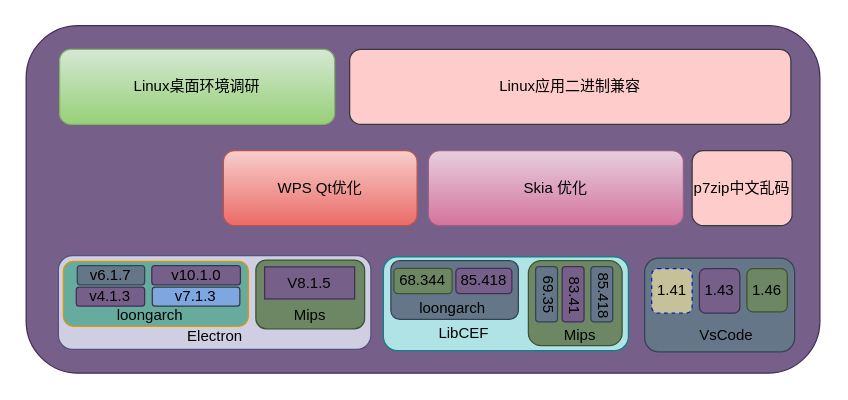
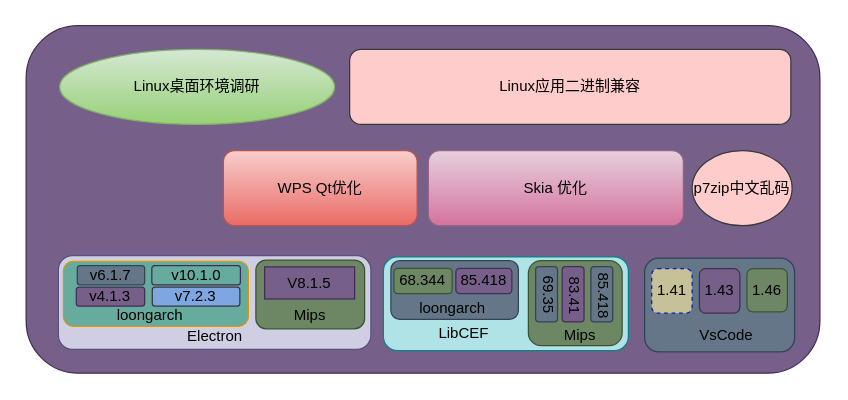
(197, 87) -> (197, 87)
(742, 188) -> (742, 188)
(196, 275) -> (196, 275)
(196, 297) -> (196, 297)
